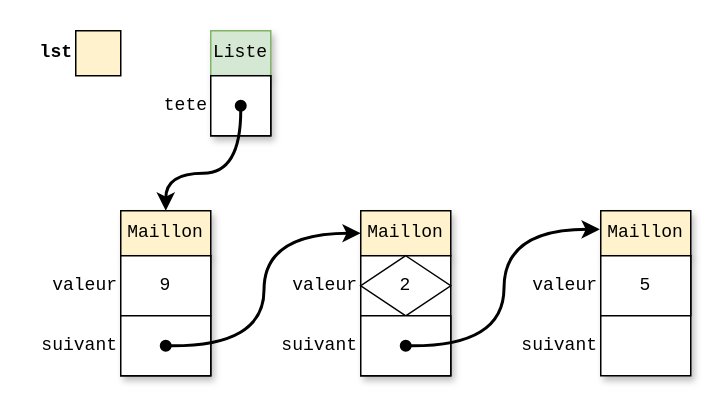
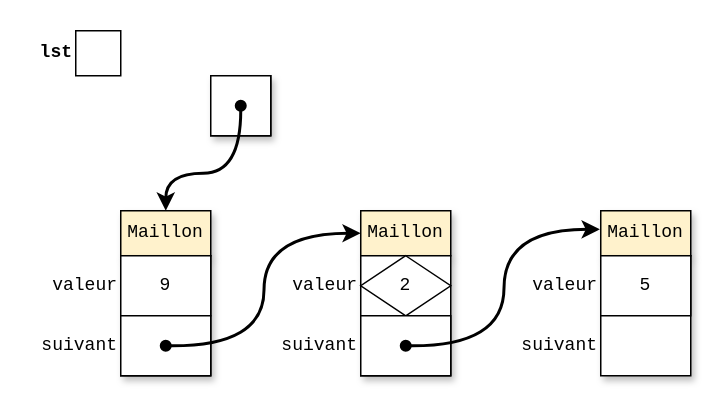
(98, 53) -> (98, 53)
(241, 53) -> none
(166, 106) -> none
